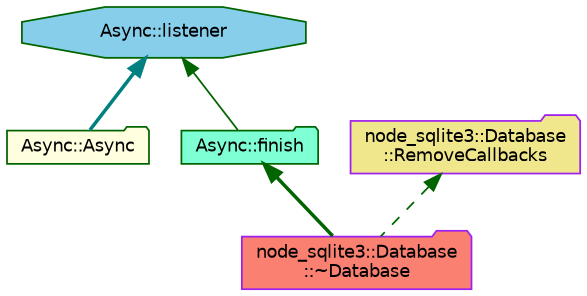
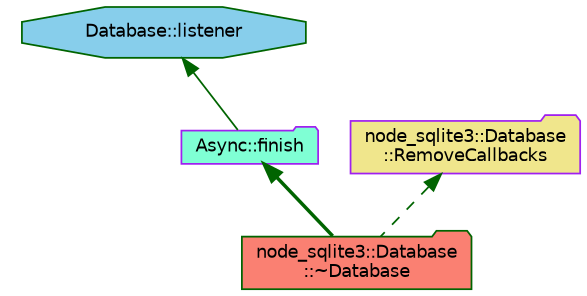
(164, 32) -> (164, 32)
(78, 147) -> none
(250, 147) -> (250, 147)
(357, 263) -> (357, 263)
